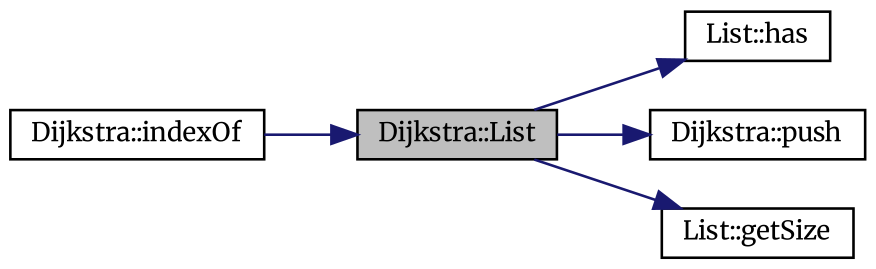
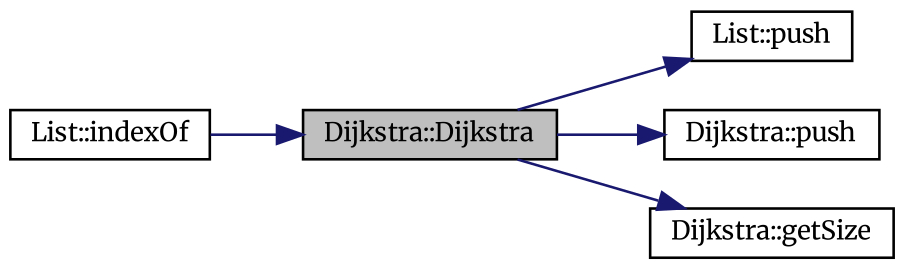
(758, 36) -> (772, 36)
(137, 135) -> (110, 135)
(457, 135) -> (430, 135)
(758, 233) -> (772, 233)
